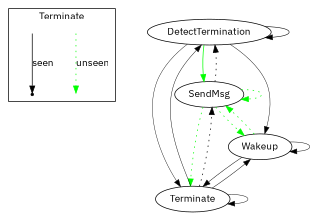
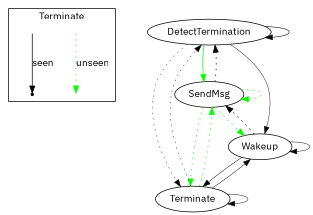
(152, 109) -> (152, 109)
(171, 116) -> (171, 116)
(243, 122) -> (243, 122)
(207, 151) -> (207, 151)
